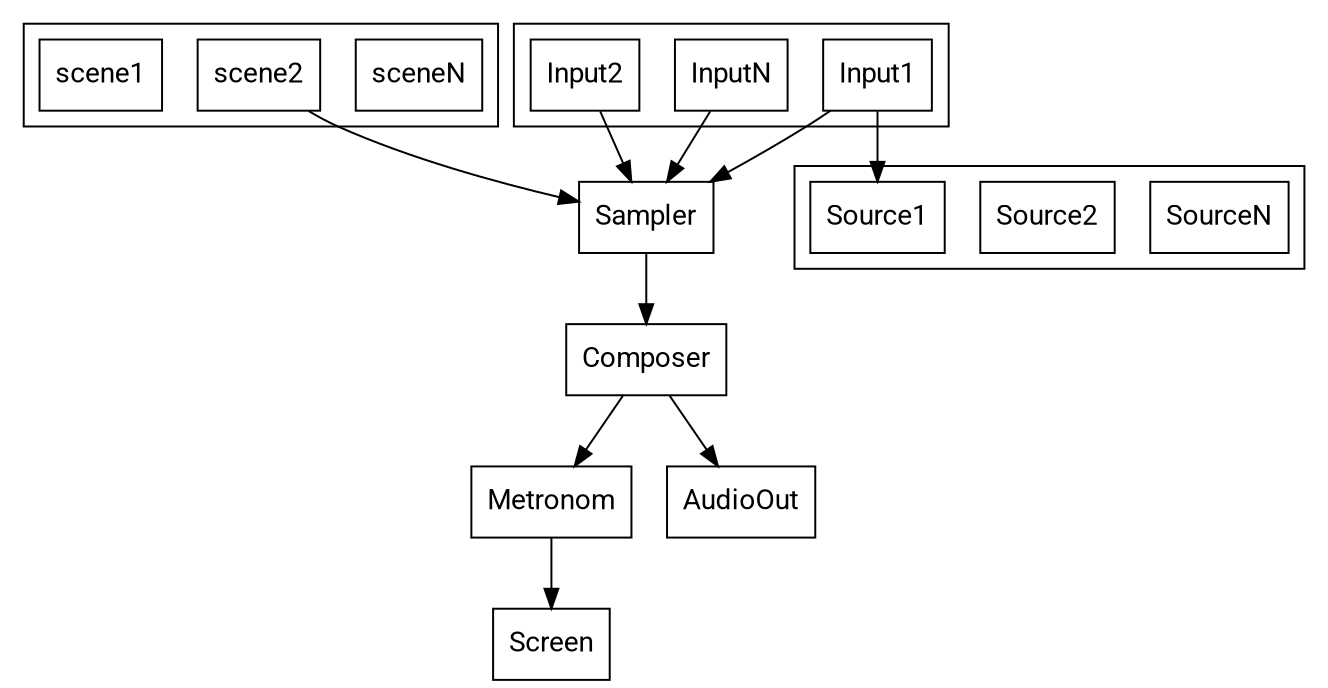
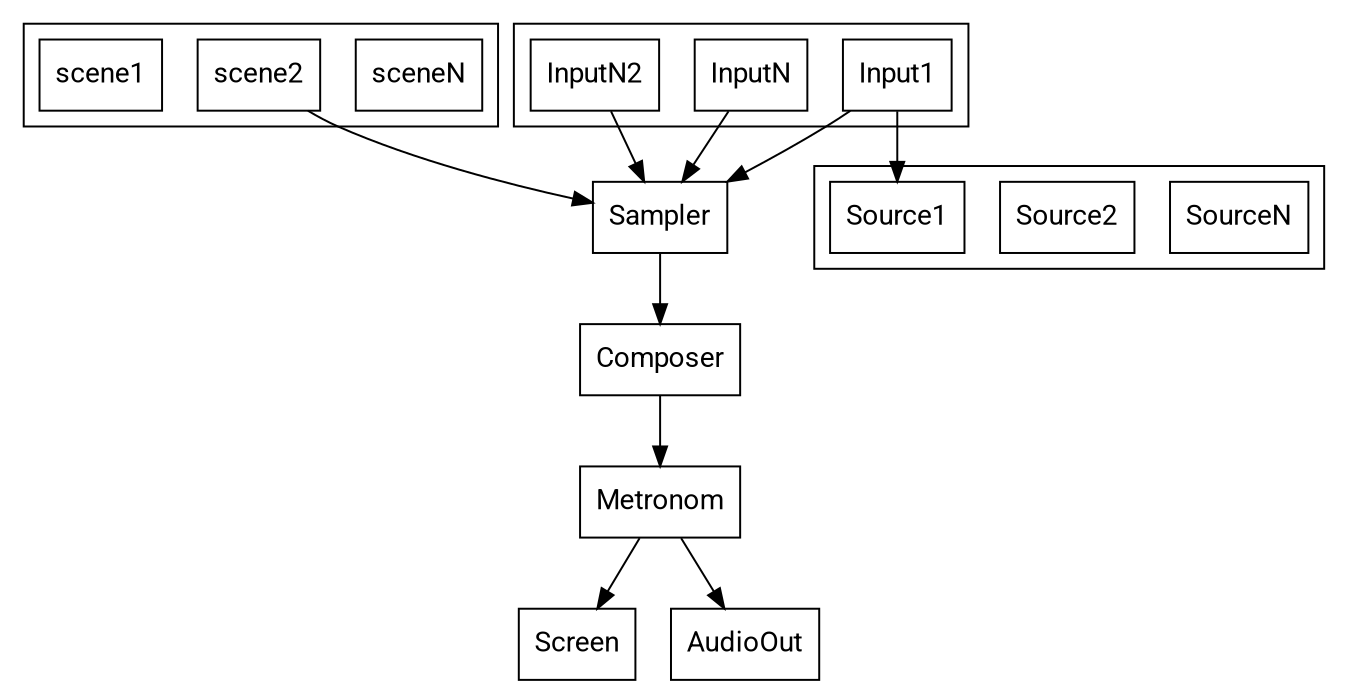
(585, 75) -> (595, 75)
(688, 423) -> (698, 565)
